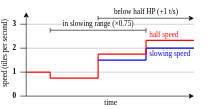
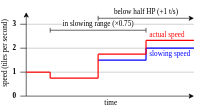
(168, 35) -> (171, 35)
